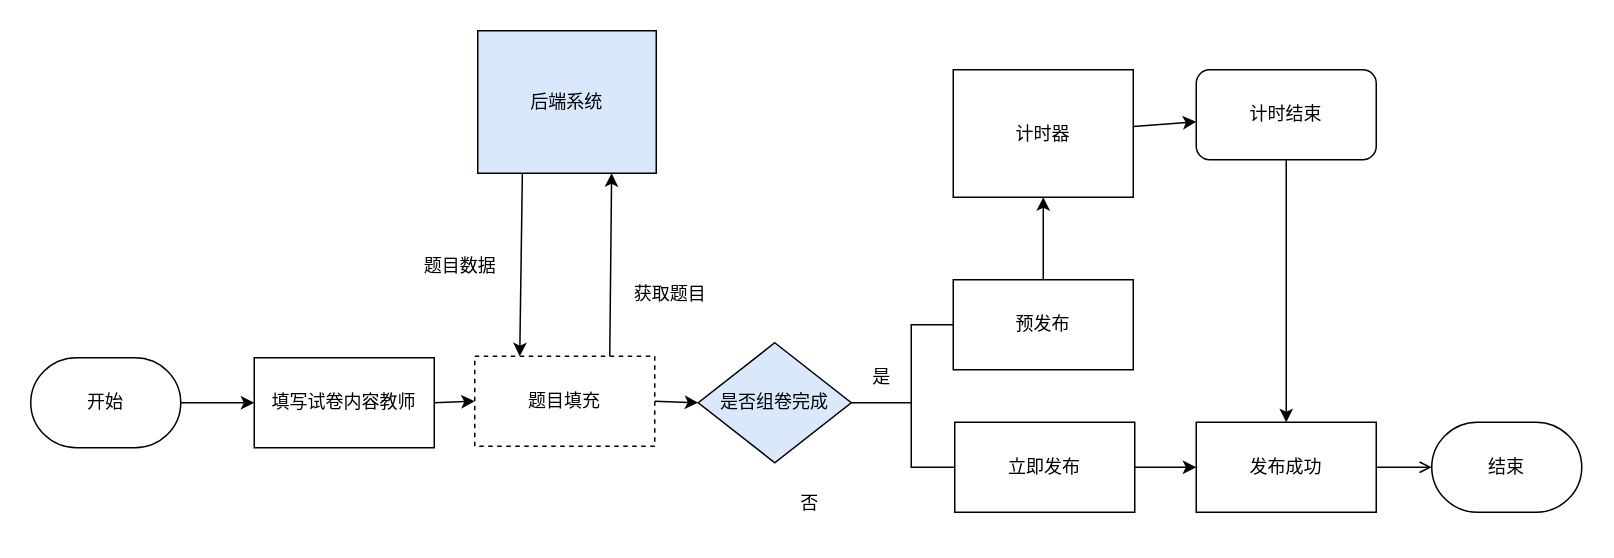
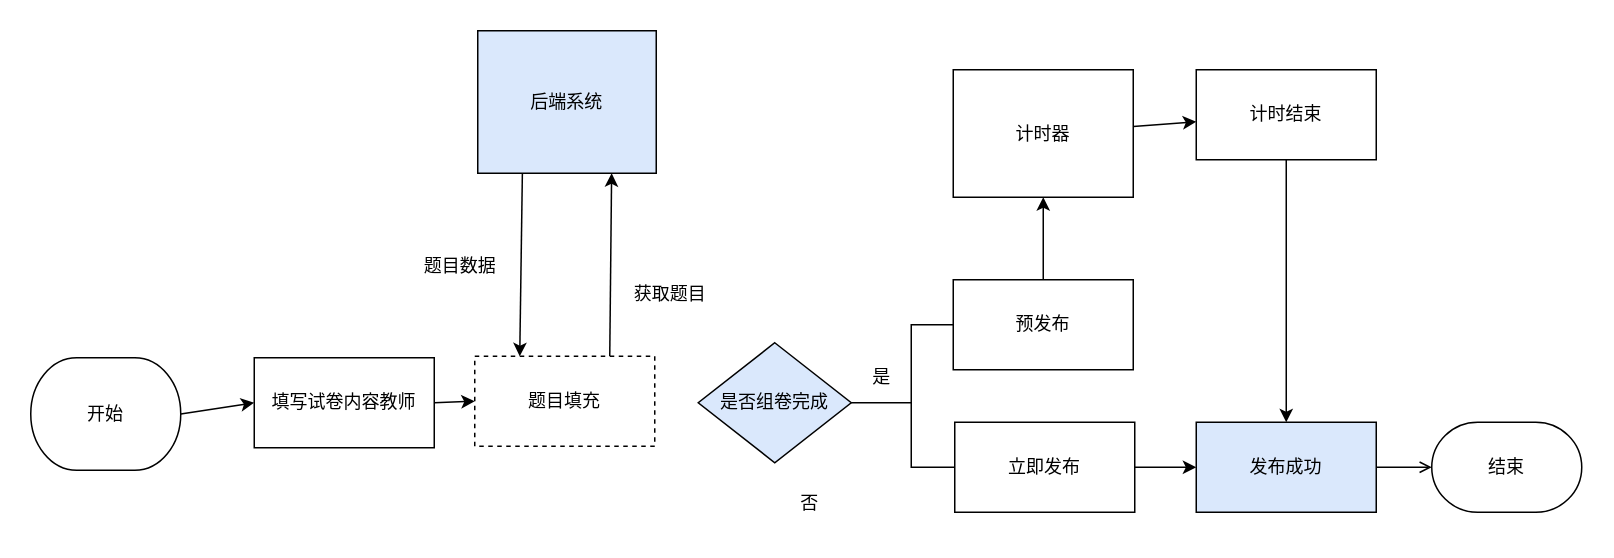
(1286, 115) -> (1286, 115)
(671, 402) -> none
(106, 403) -> (106, 414)
(1286, 467) -> (1286, 467)
